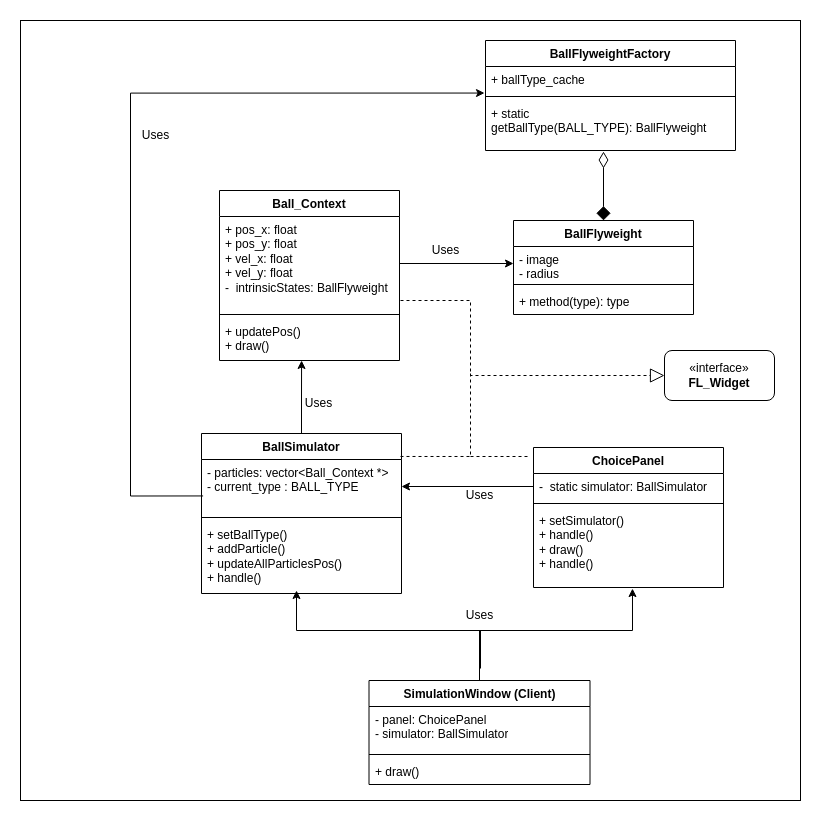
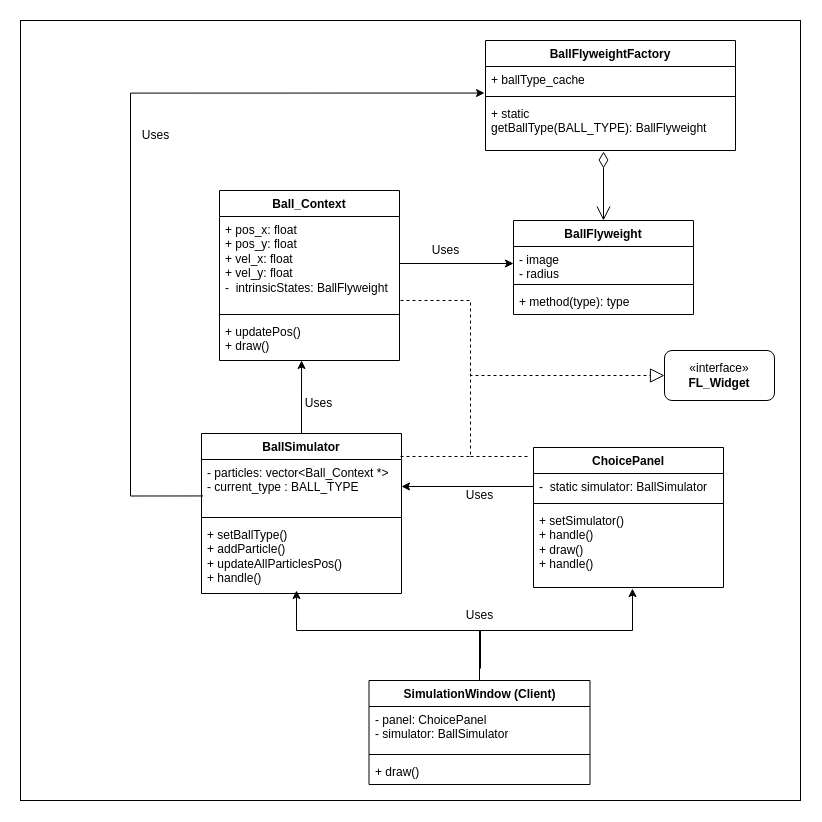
(604, 206) -> (604, 211)
